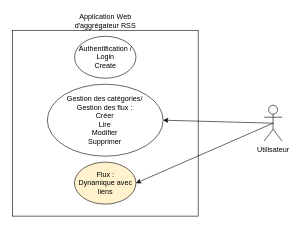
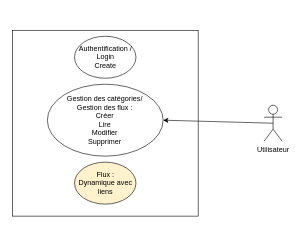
(105, 21) -> none
(204, 154) -> none
